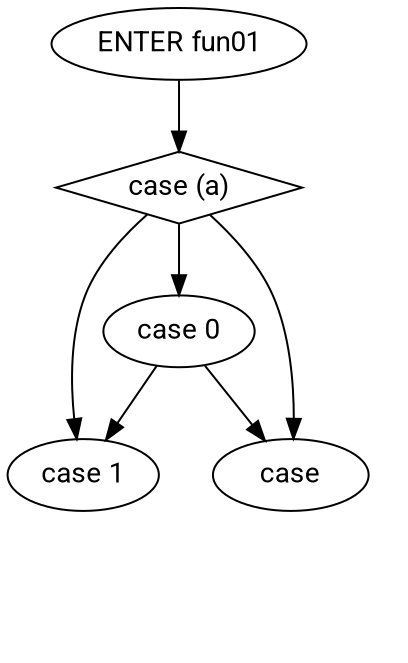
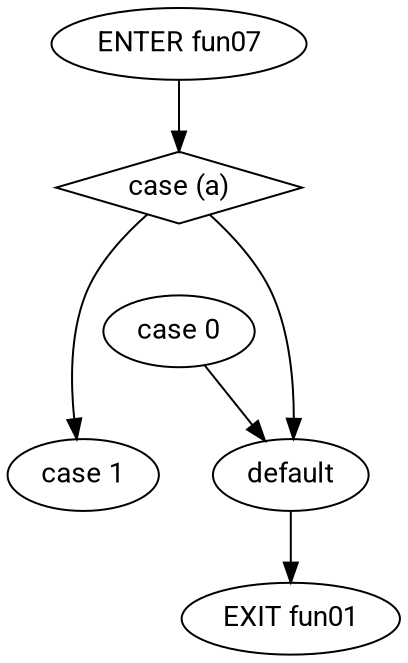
(179, 44) -> (179, 44)
(179, 250) -> none
(137, 394) -> none
(291, 475) -> (291, 475)
none -> (291, 619)
